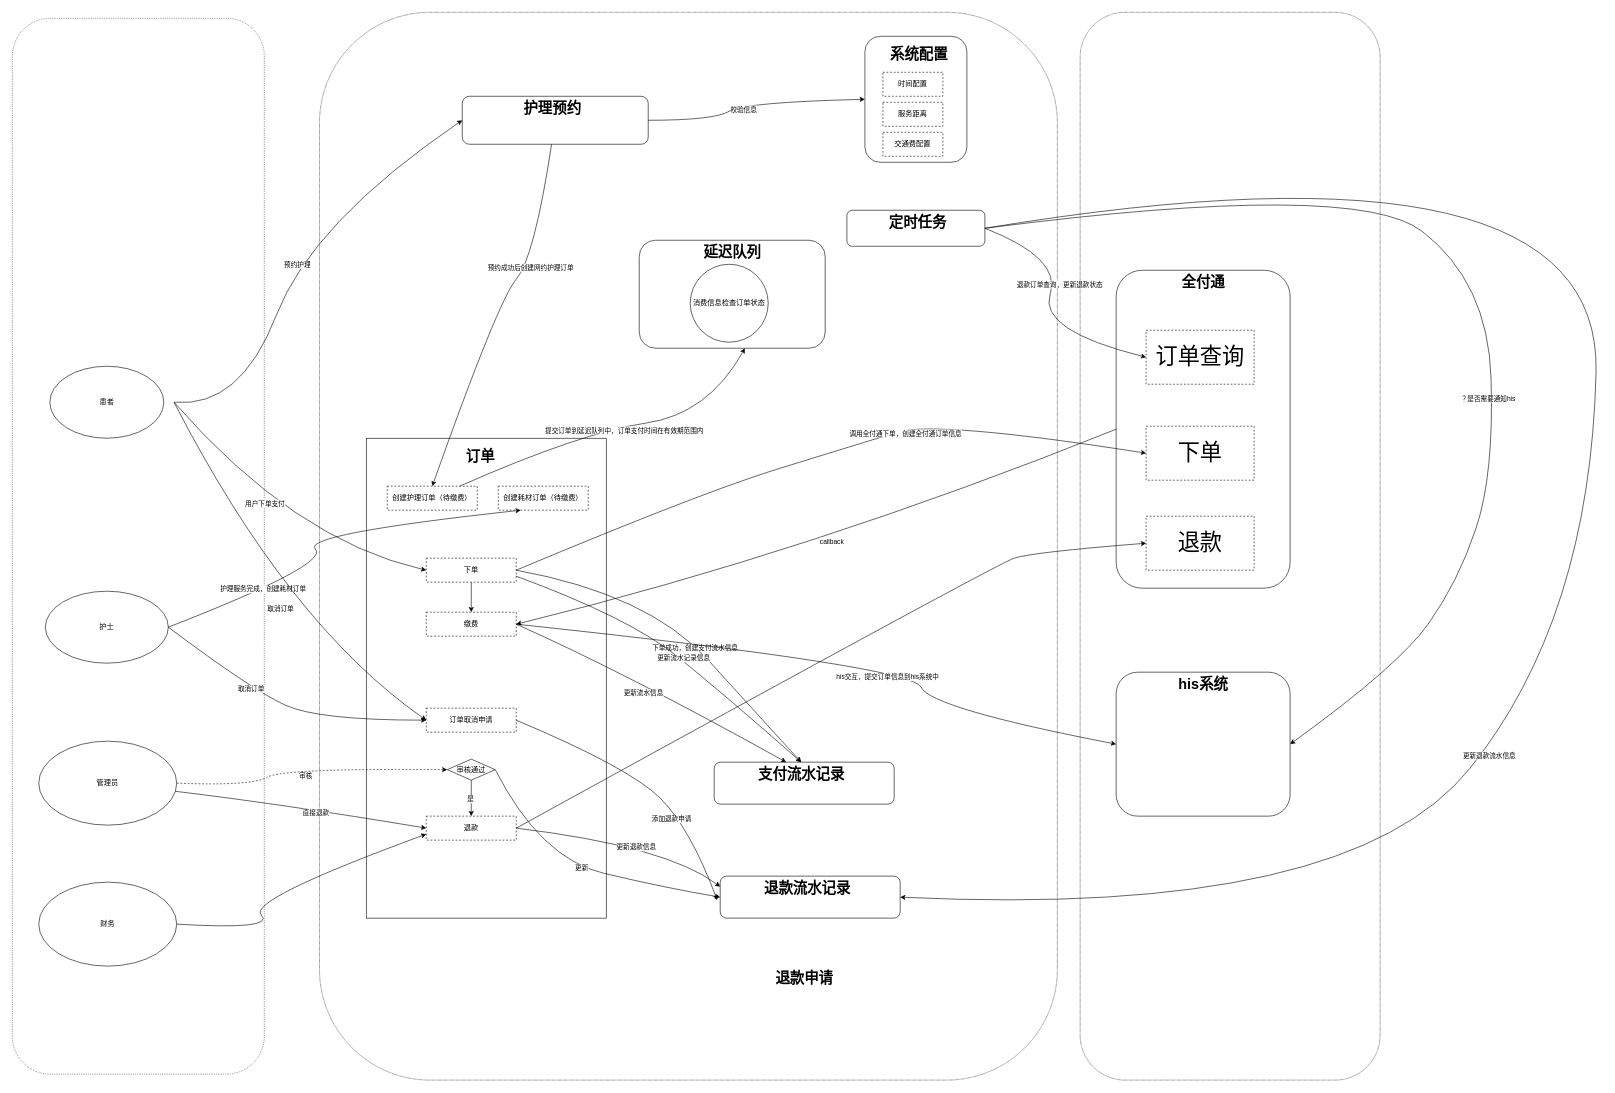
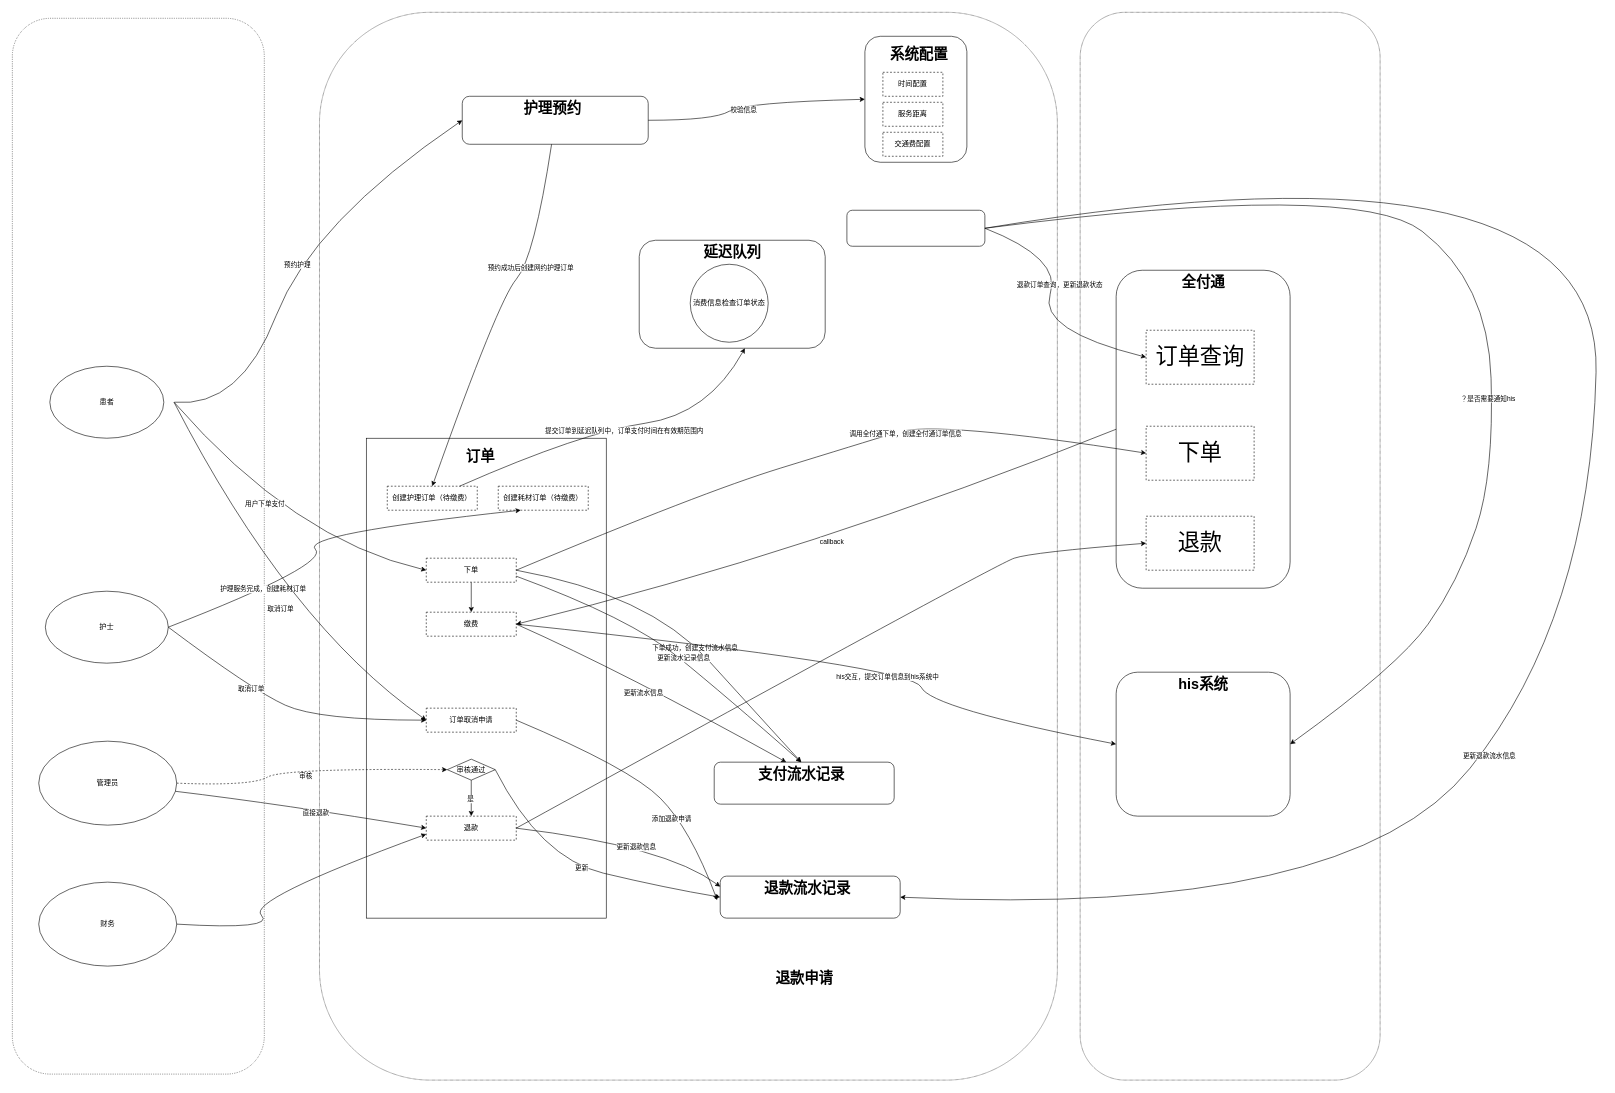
(918, 222) -> none
